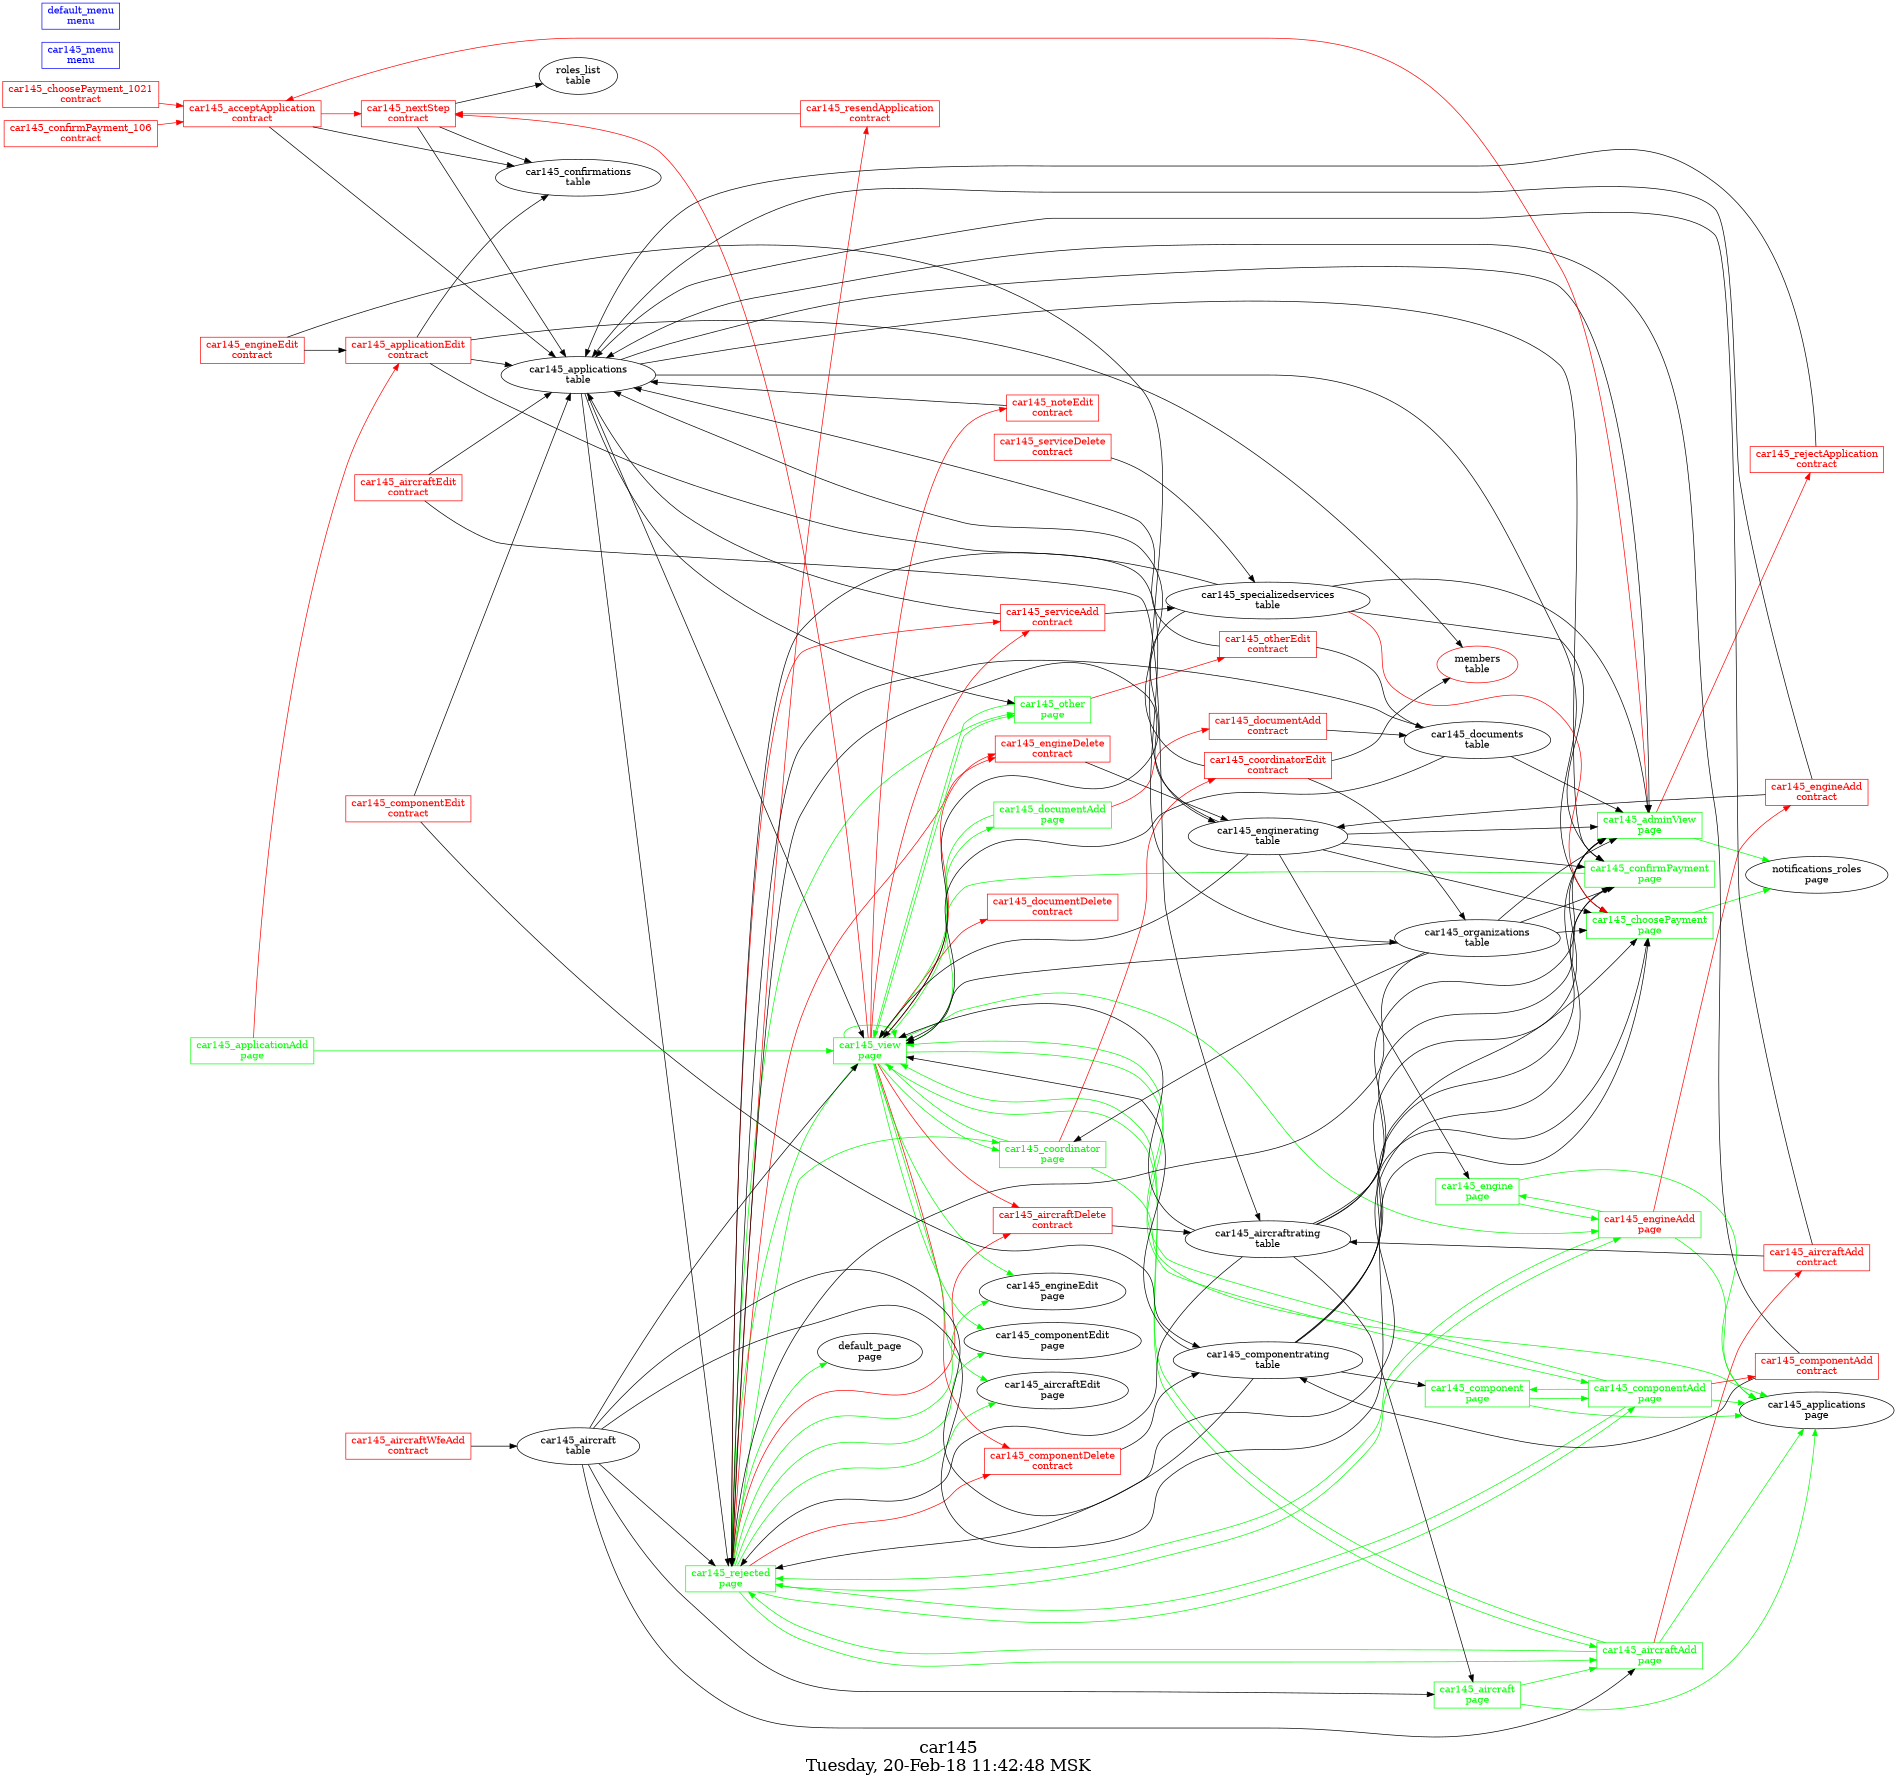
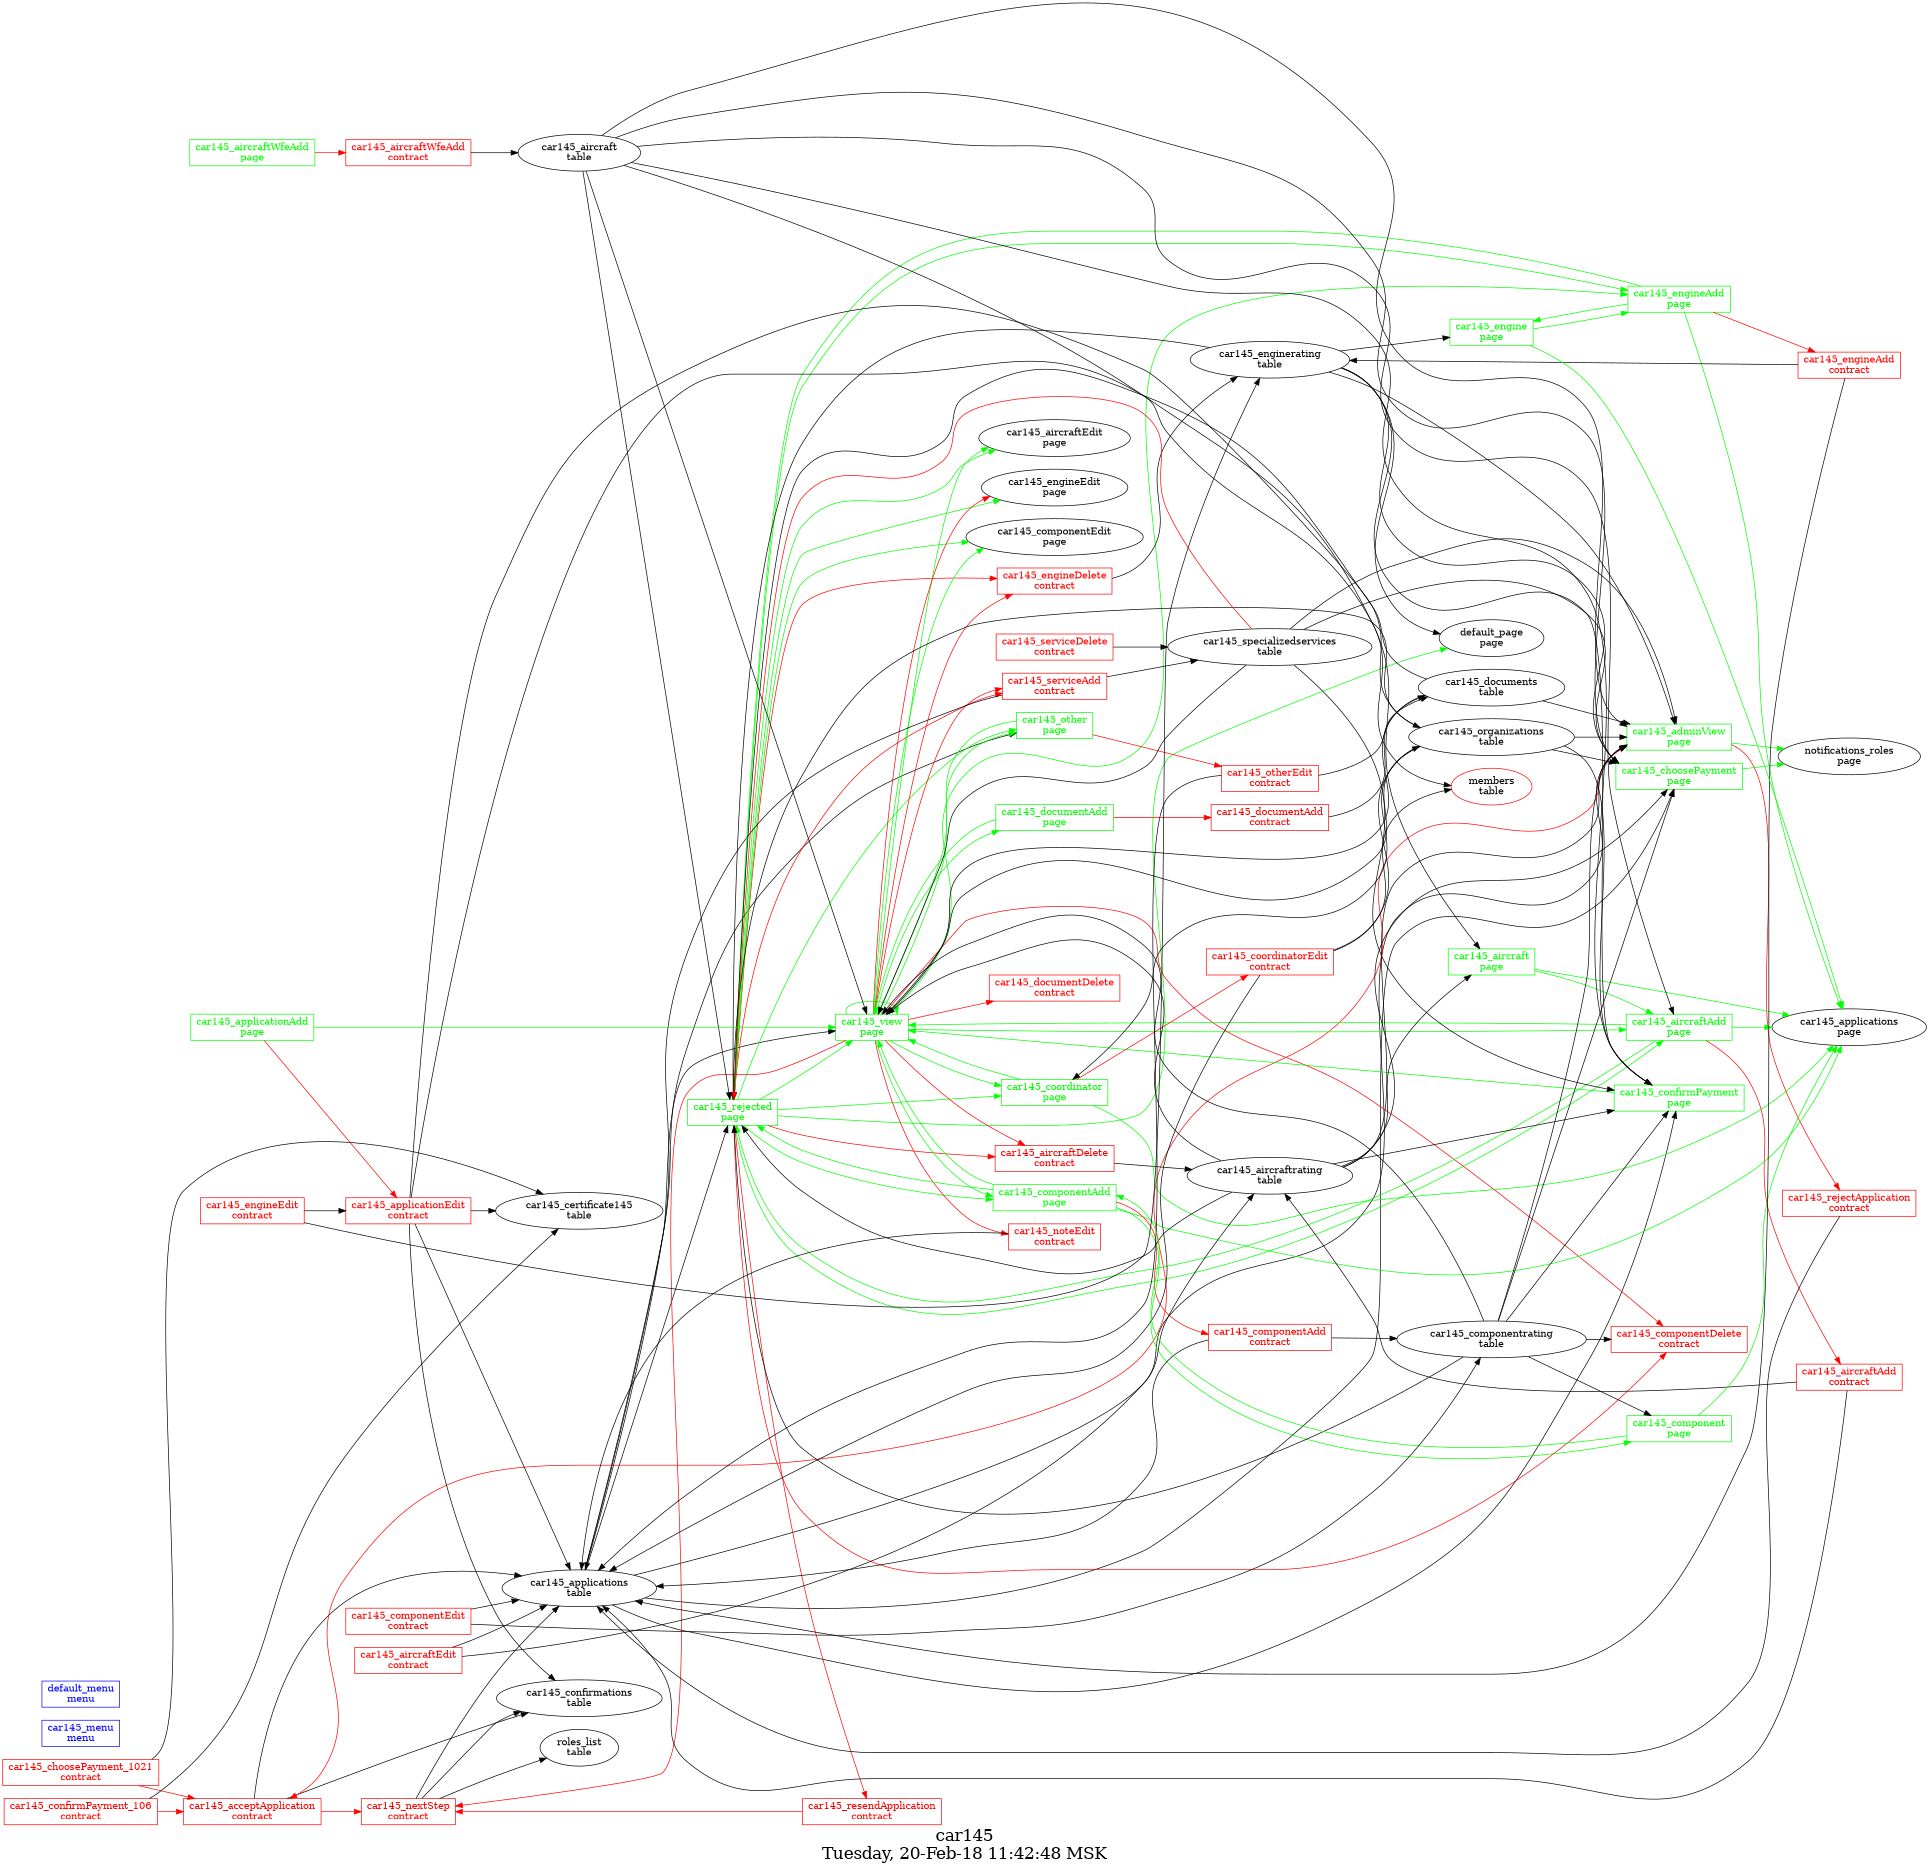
none -> (252, 153)
none -> (1384, 434)
(1535, 699) -> (1522, 584)
(777, 702) -> (816, 485)
(1062, 940) -> (1380, 580)
(922, 1181) -> (895, 760)
none -> (579, 1211)
(1650, 1225) -> (1679, 299)
(1154, 1411) -> (1595, 1339)
